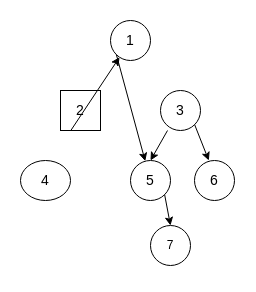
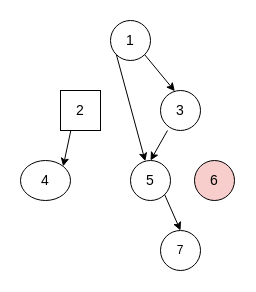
none -> (157, 70)
(93, 97) -> (68, 145)
(201, 140) -> none
(215, 181) -> (215, 181)
(171, 246) -> (181, 251)
